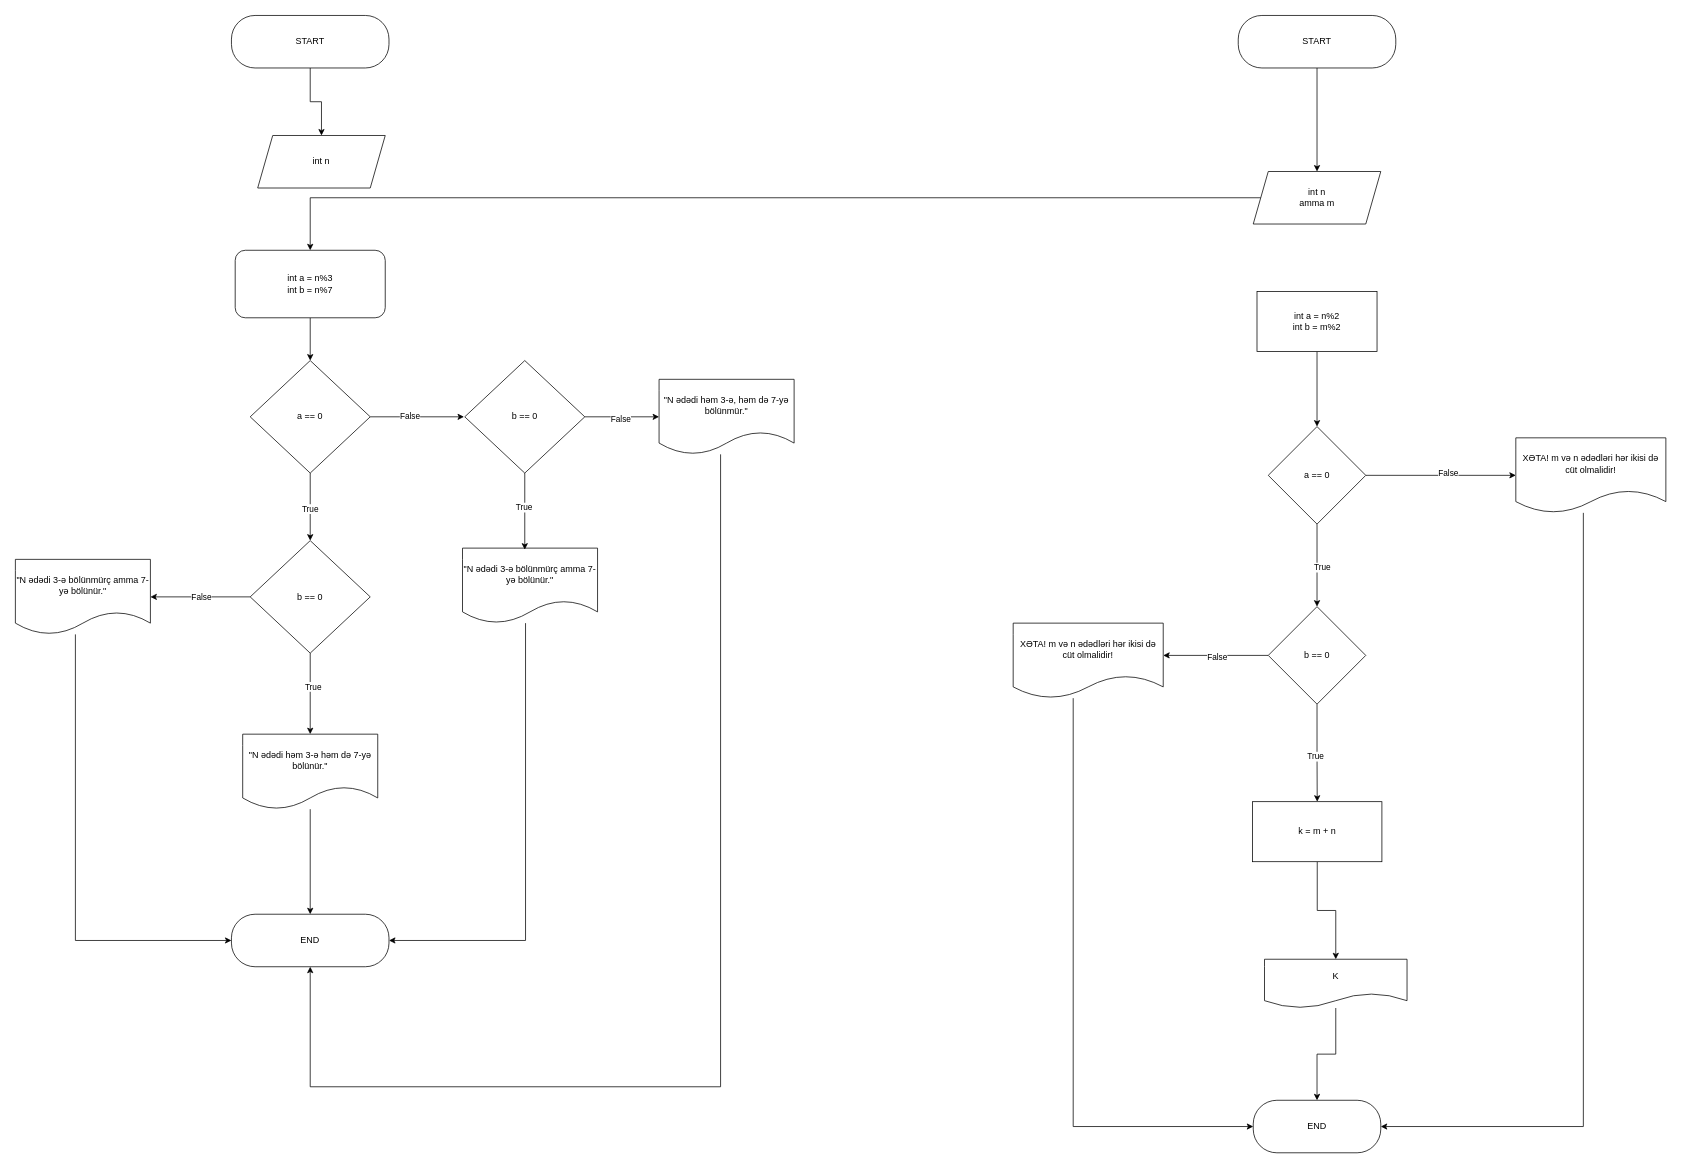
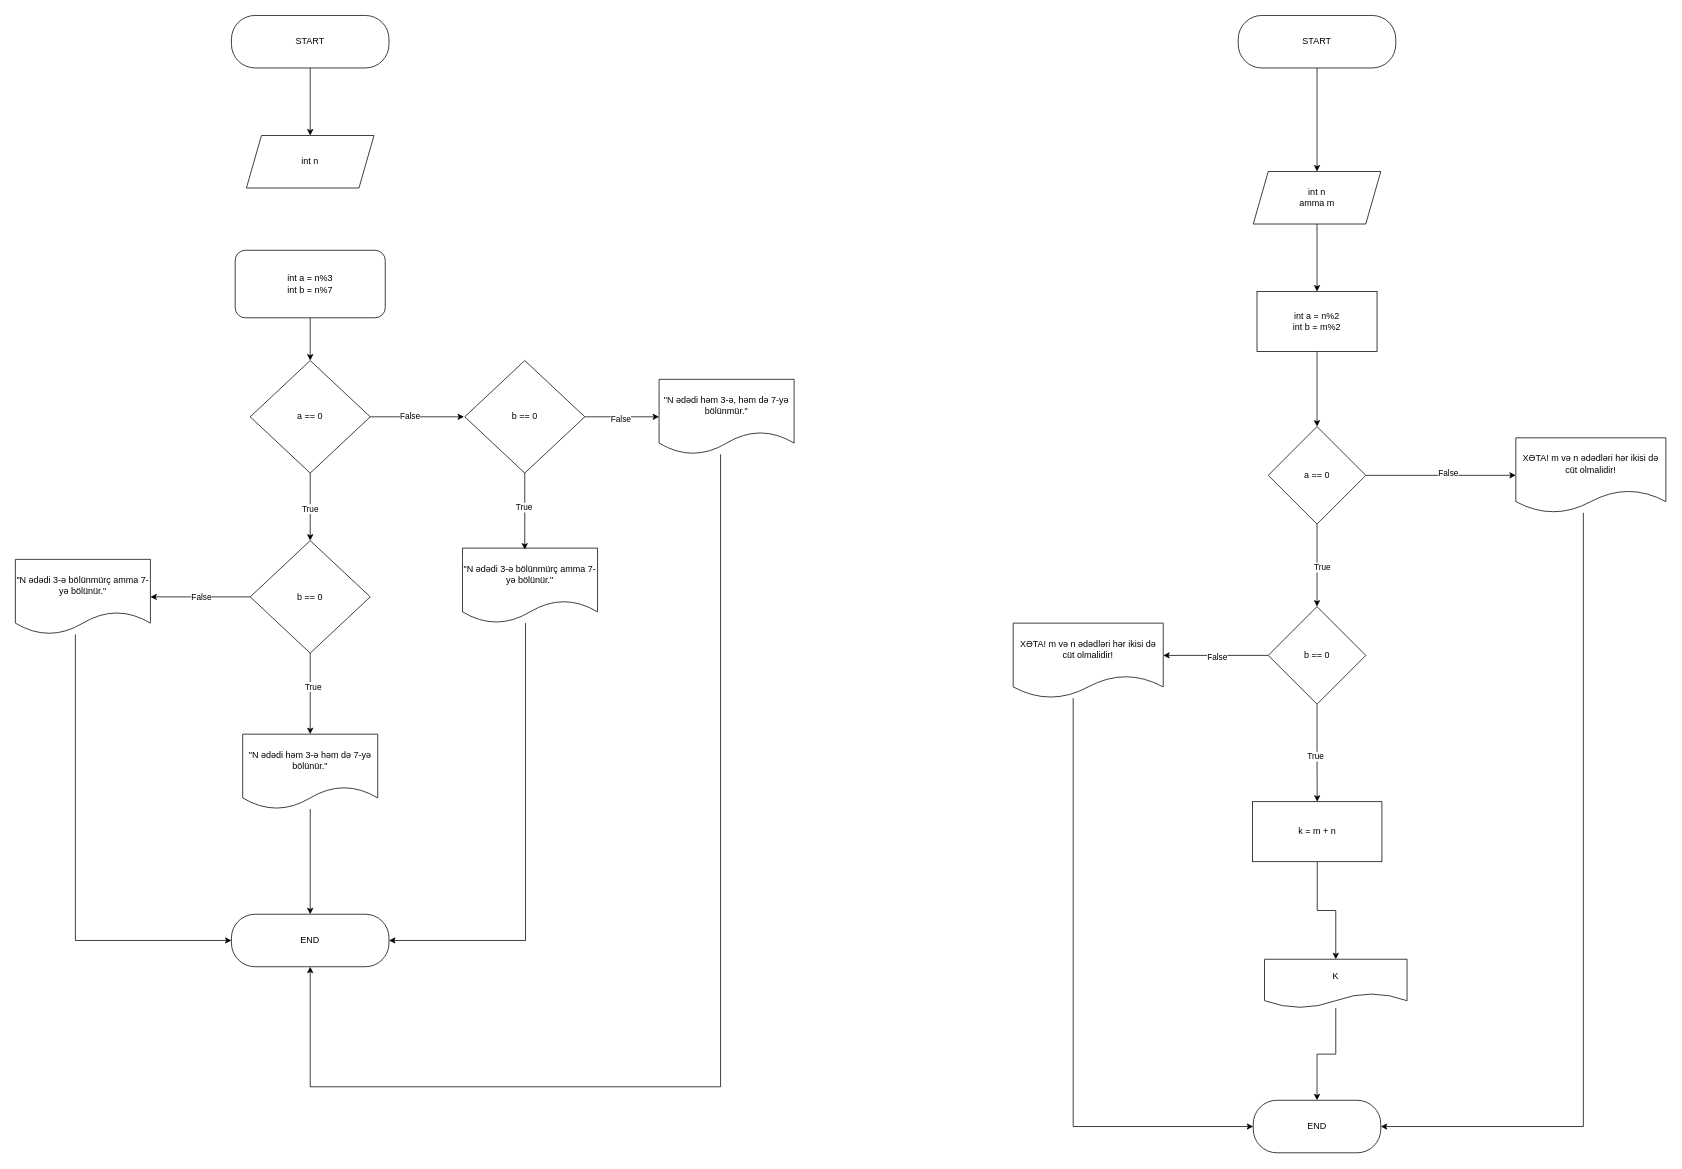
(321, 162) -> (310, 162)
(762, 198) -> (1317, 285)
